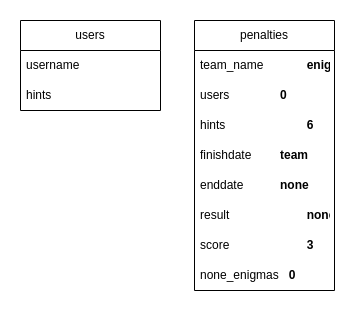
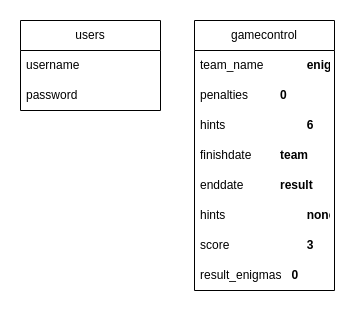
(265, 36) -> (265, 36)
(42, 96) -> (53, 96)
(227, 96) -> (238, 96)
(244, 186) -> (249, 186)
(243, 216) -> (239, 216)
(248, 276) -> (253, 276)
